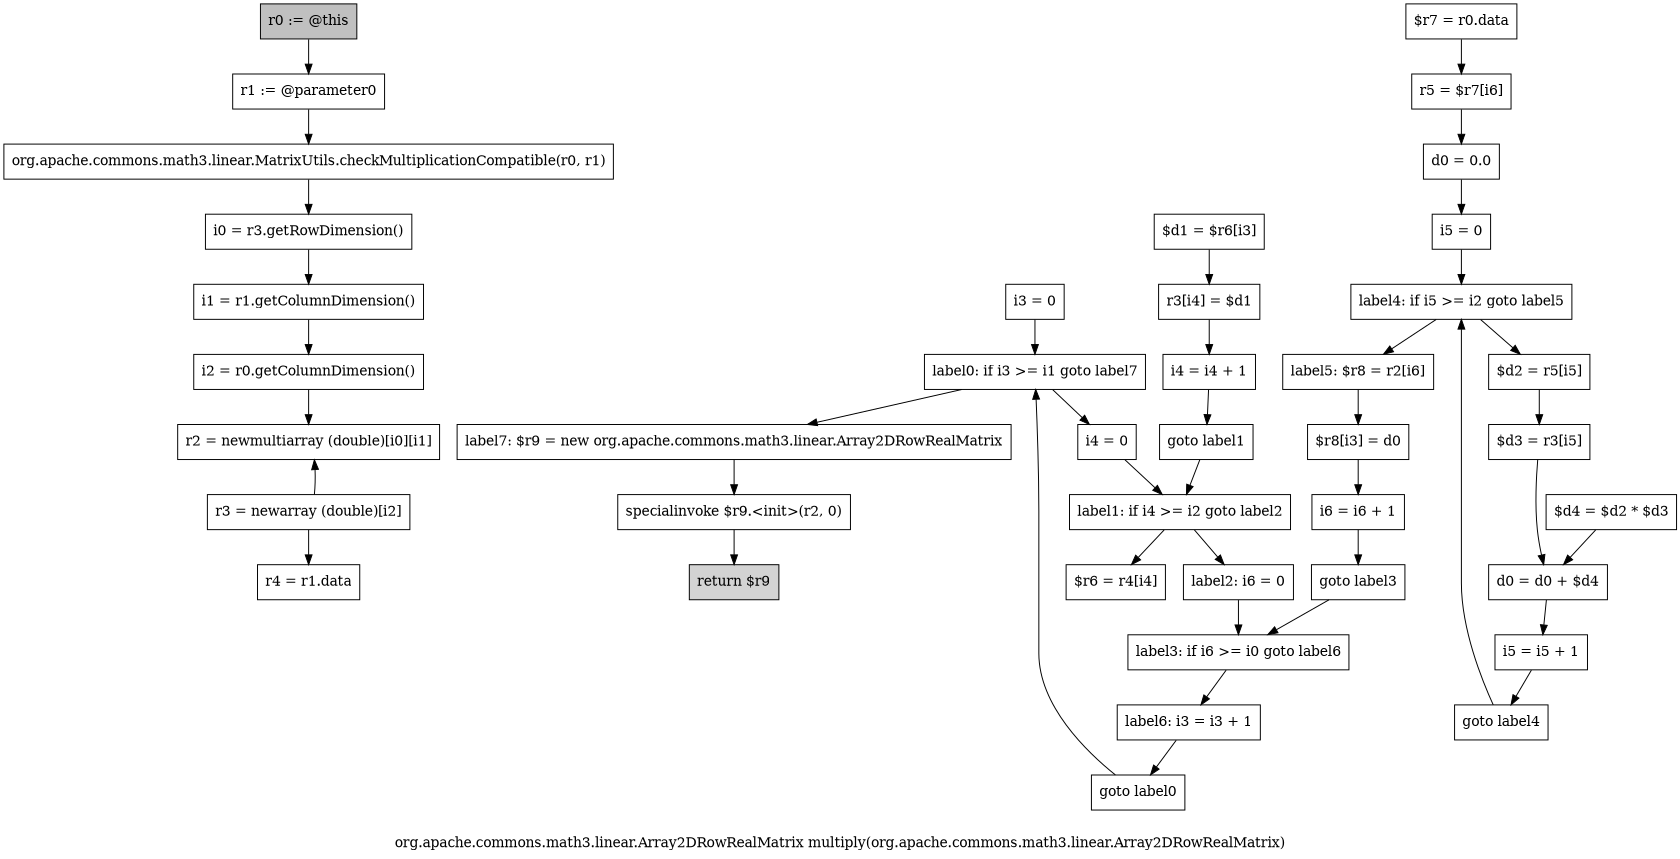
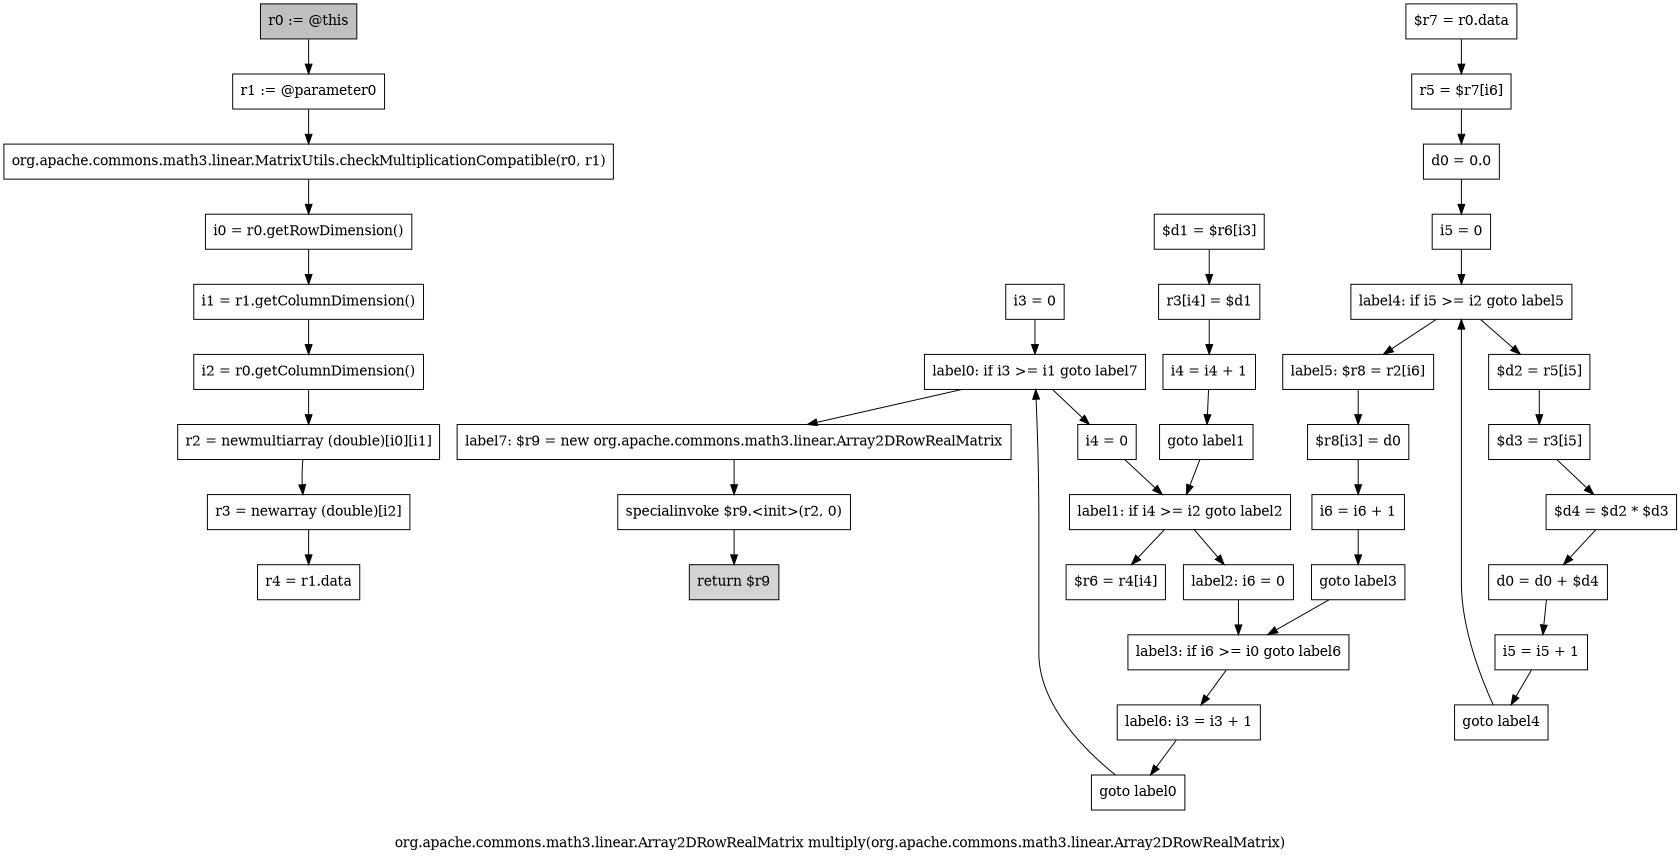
(309, 232) -> (309, 232)
(315, 482) -> (302, 472)
(1536, 507) -> (1572, 474)
